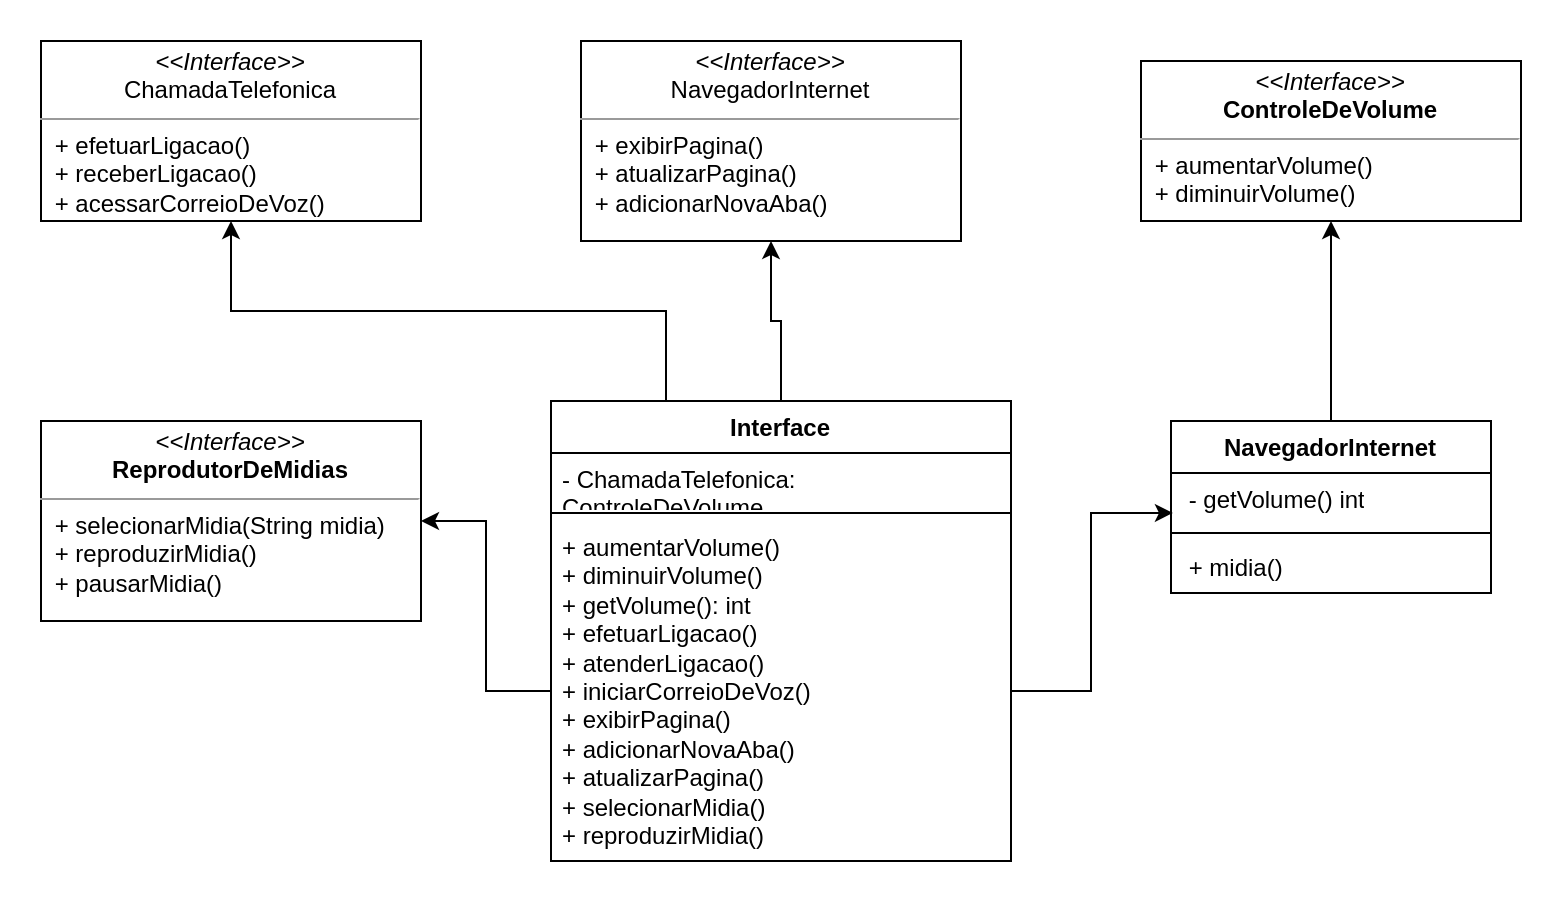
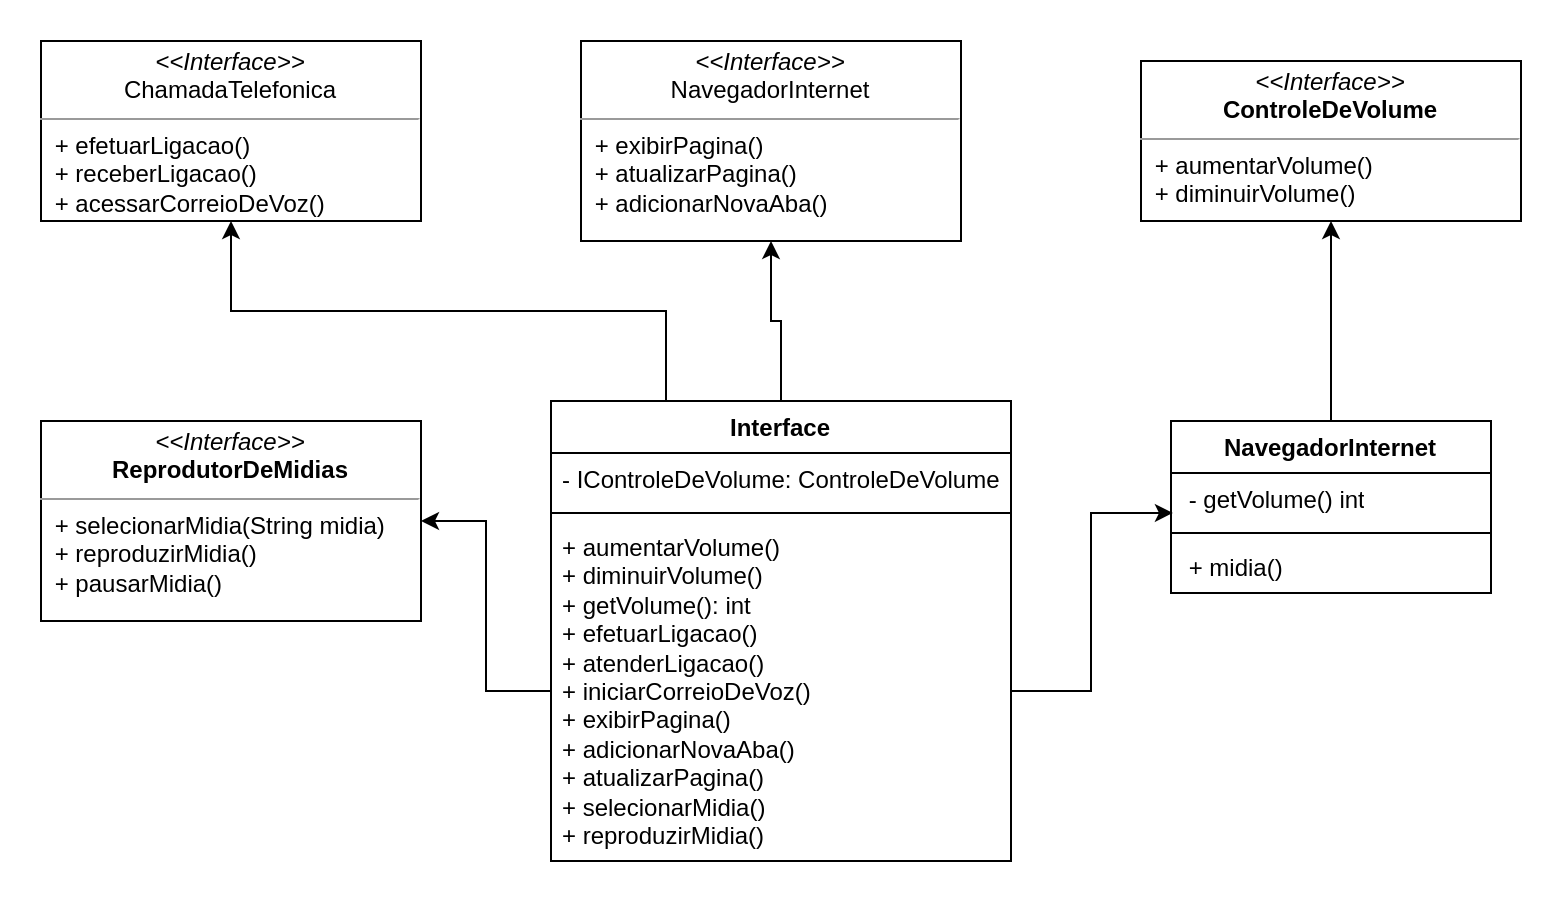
(783, 496) -> (783, 496)
